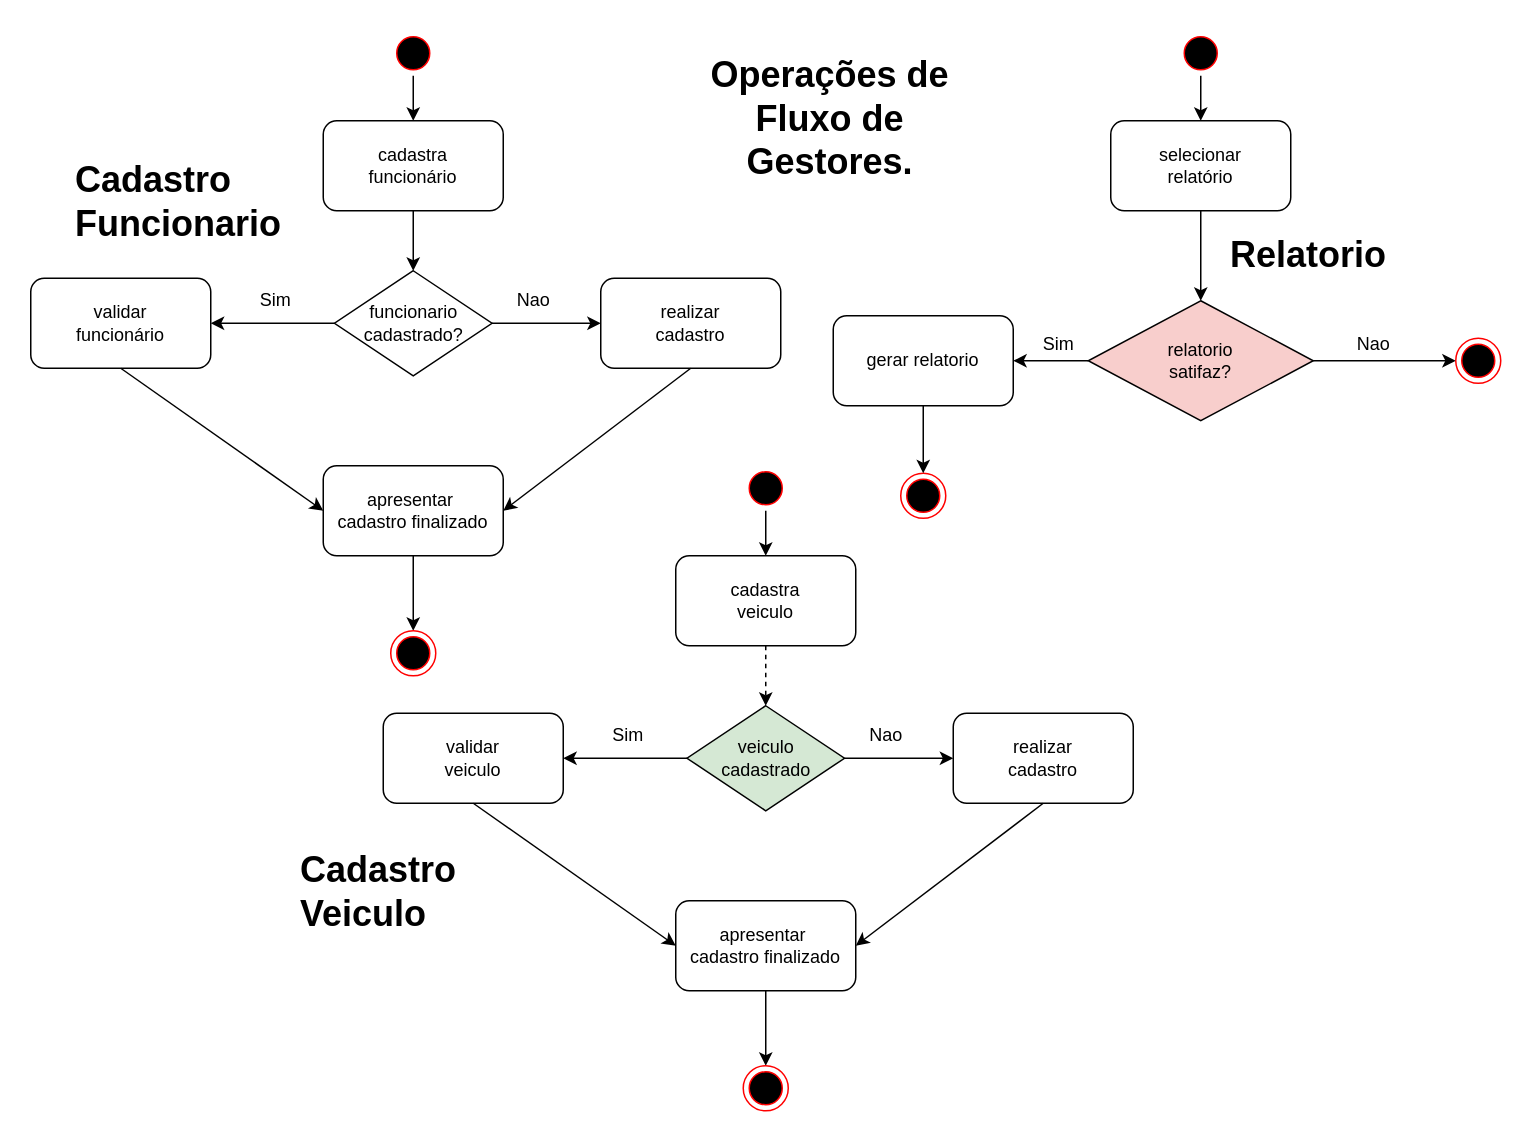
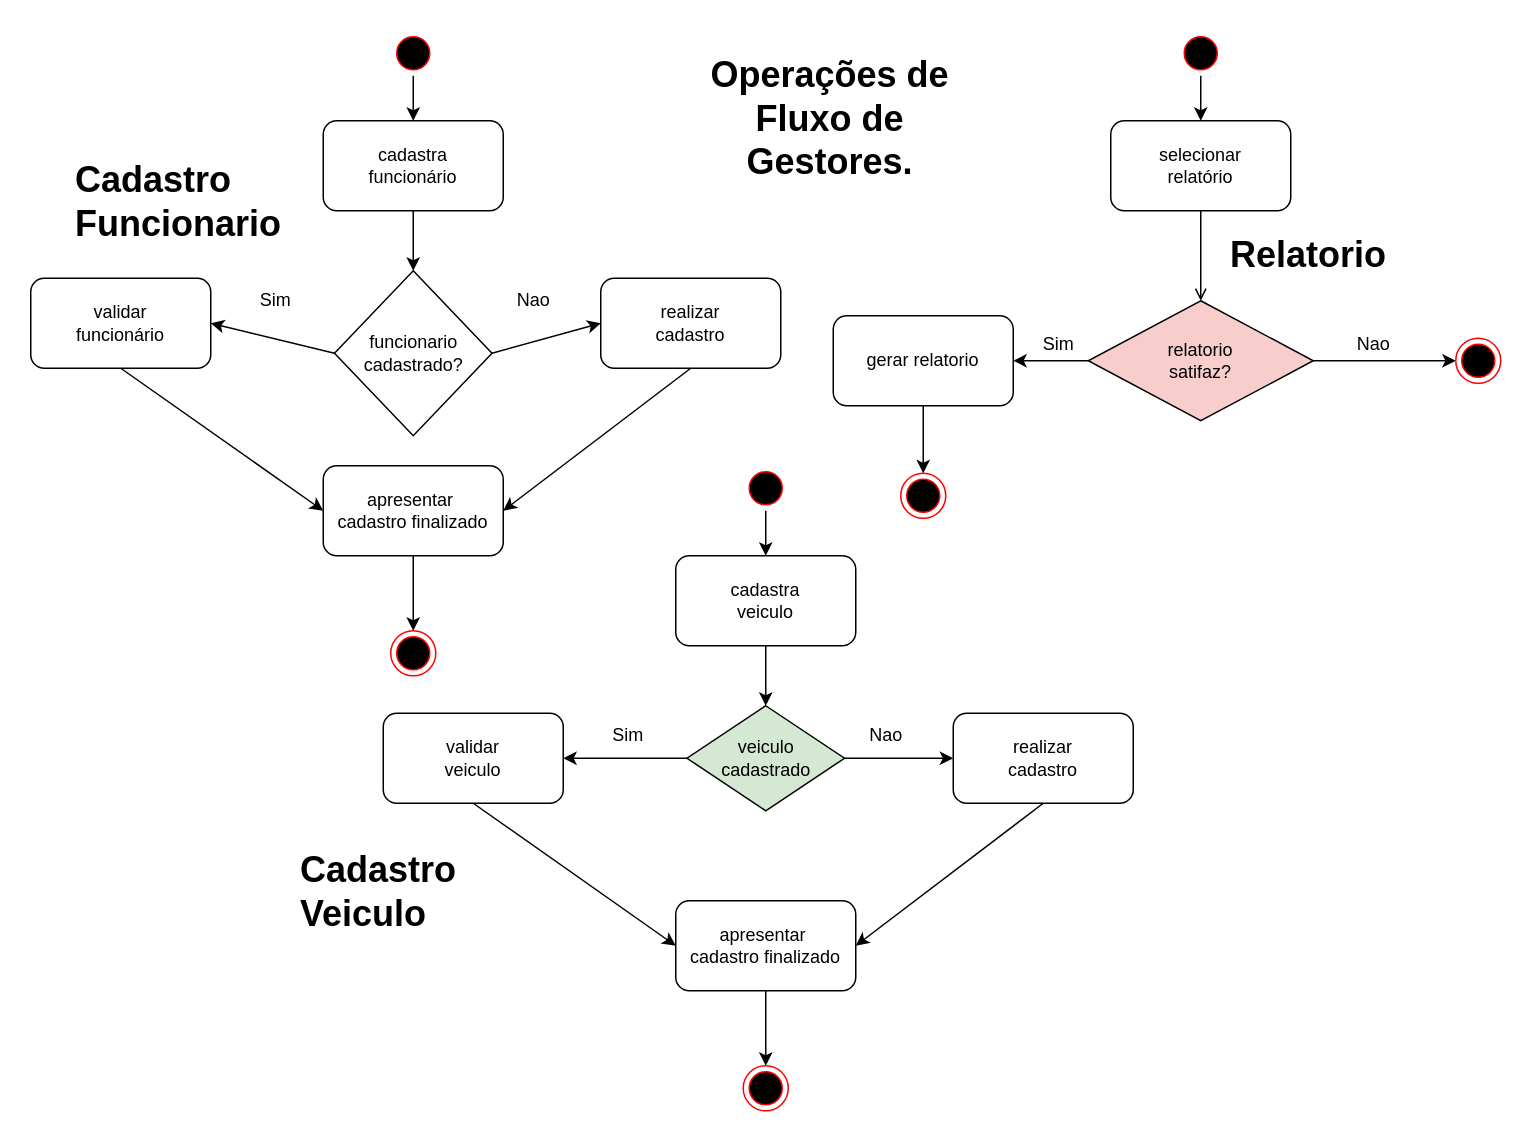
(1201, 289) -> (1201, 291)
(413, 323) -> (413, 353)
(766, 670) -> (766, 670)
